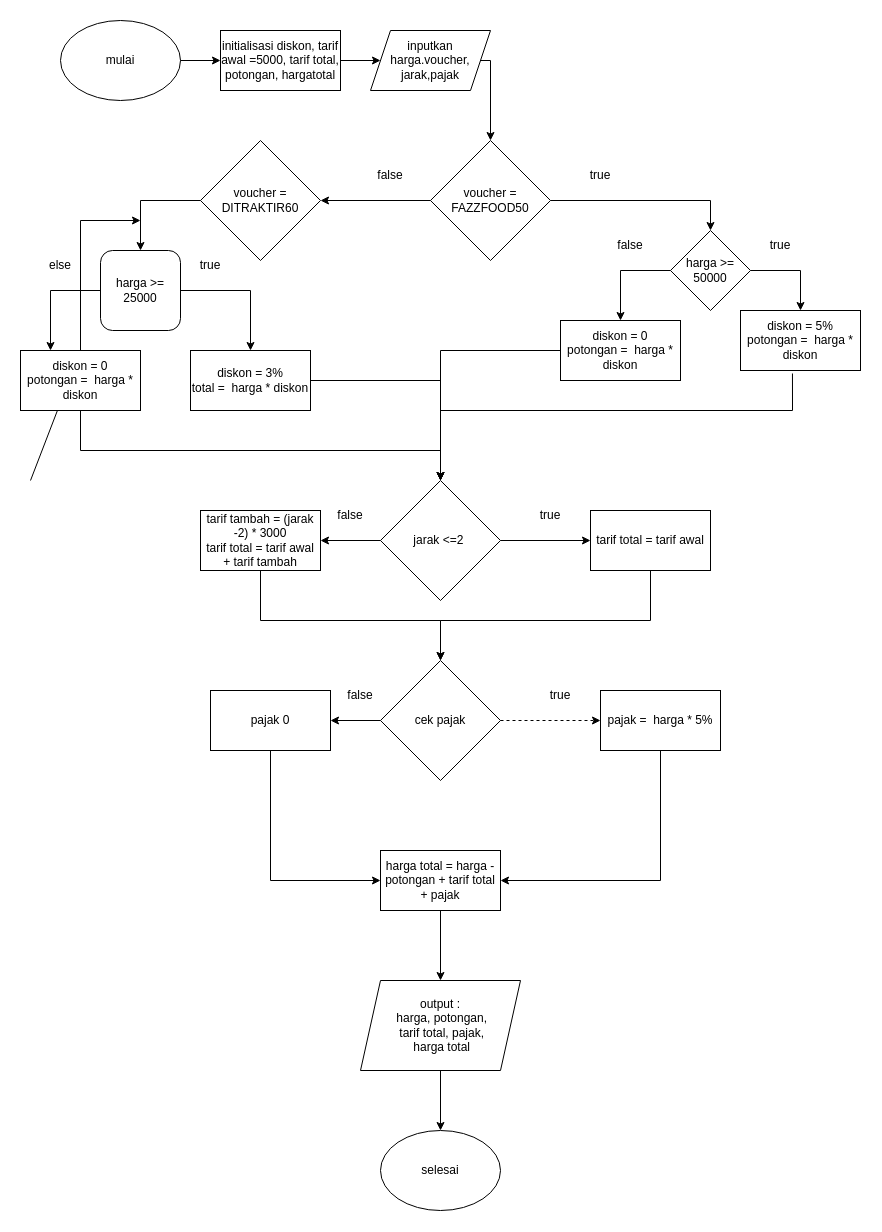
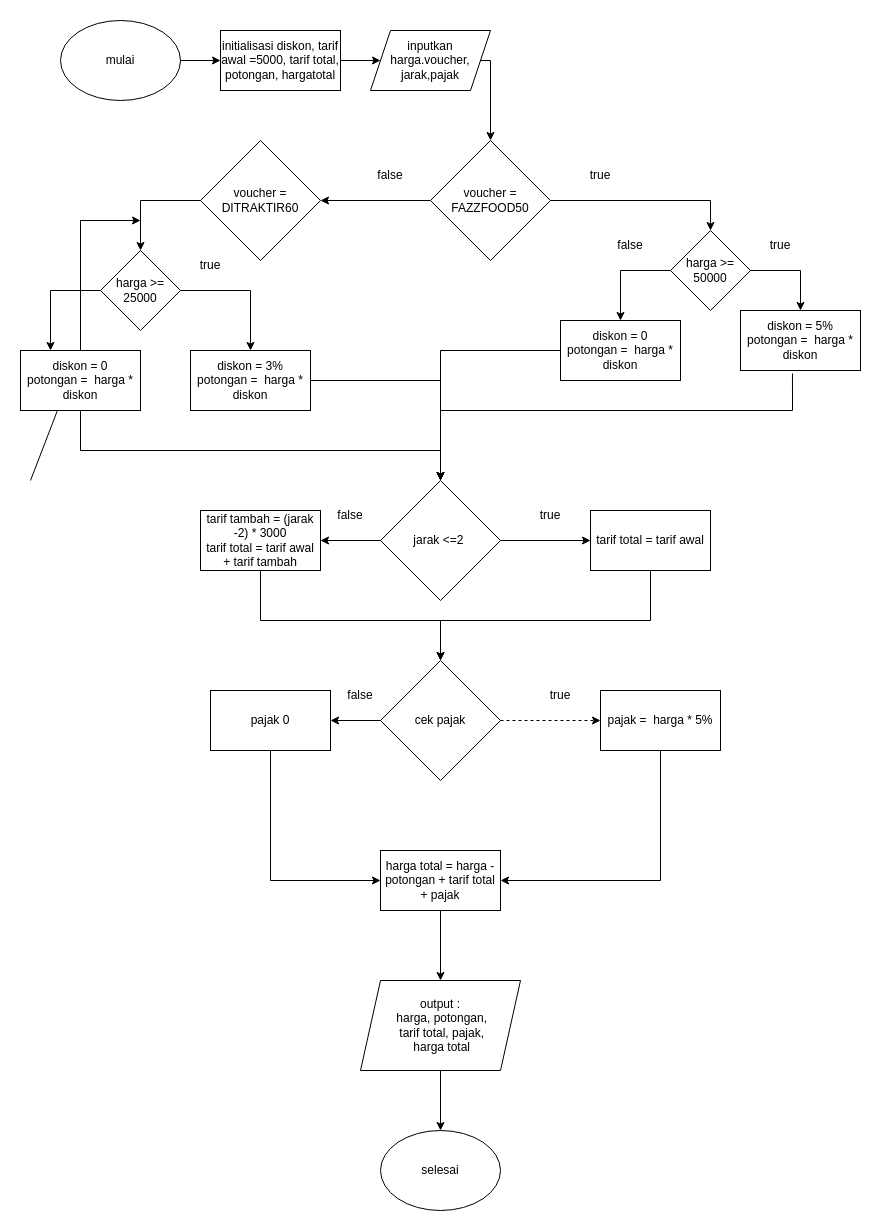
(61, 266) -> none
(141, 291) -> (141, 291)
(251, 381) -> (251, 381)
